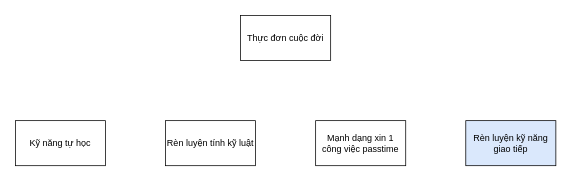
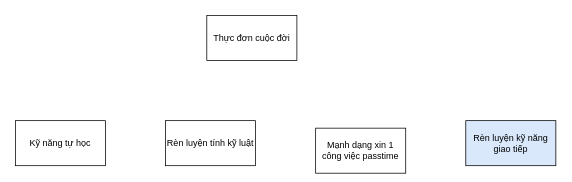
(285, 38) -> (252, 38)
(360, 143) -> (360, 150)
